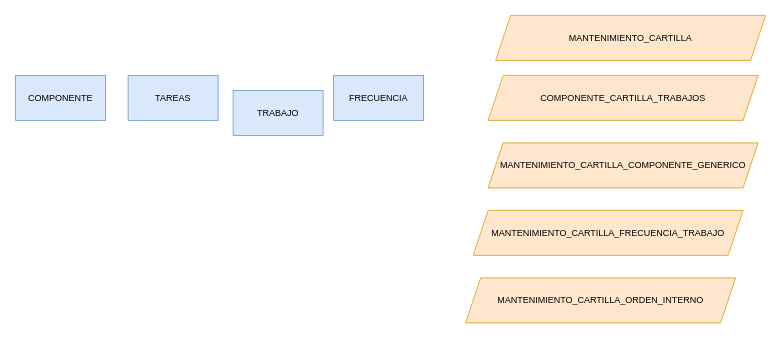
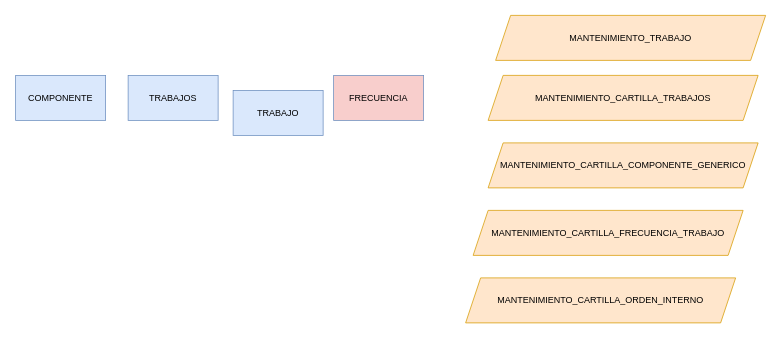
(630, 38) -> (630, 38)
(173, 98) -> (173, 98)
(378, 98) -> (378, 98)
(623, 98) -> (623, 98)
